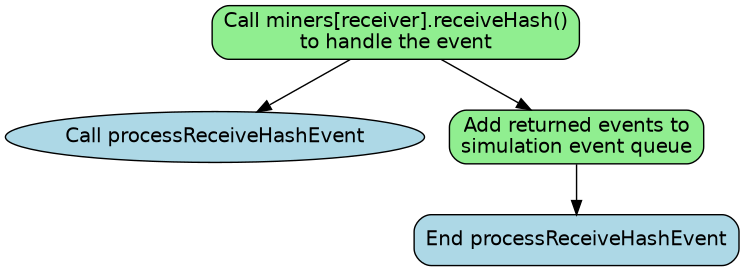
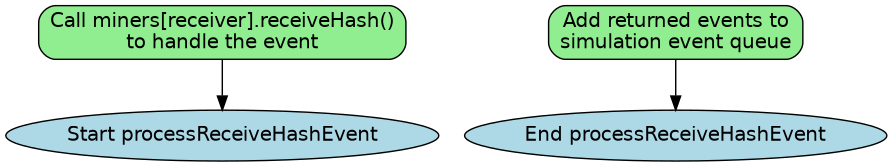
(480, 81) -> none
(215, 137) -> (222, 136)
(577, 240) -> (676, 136)
